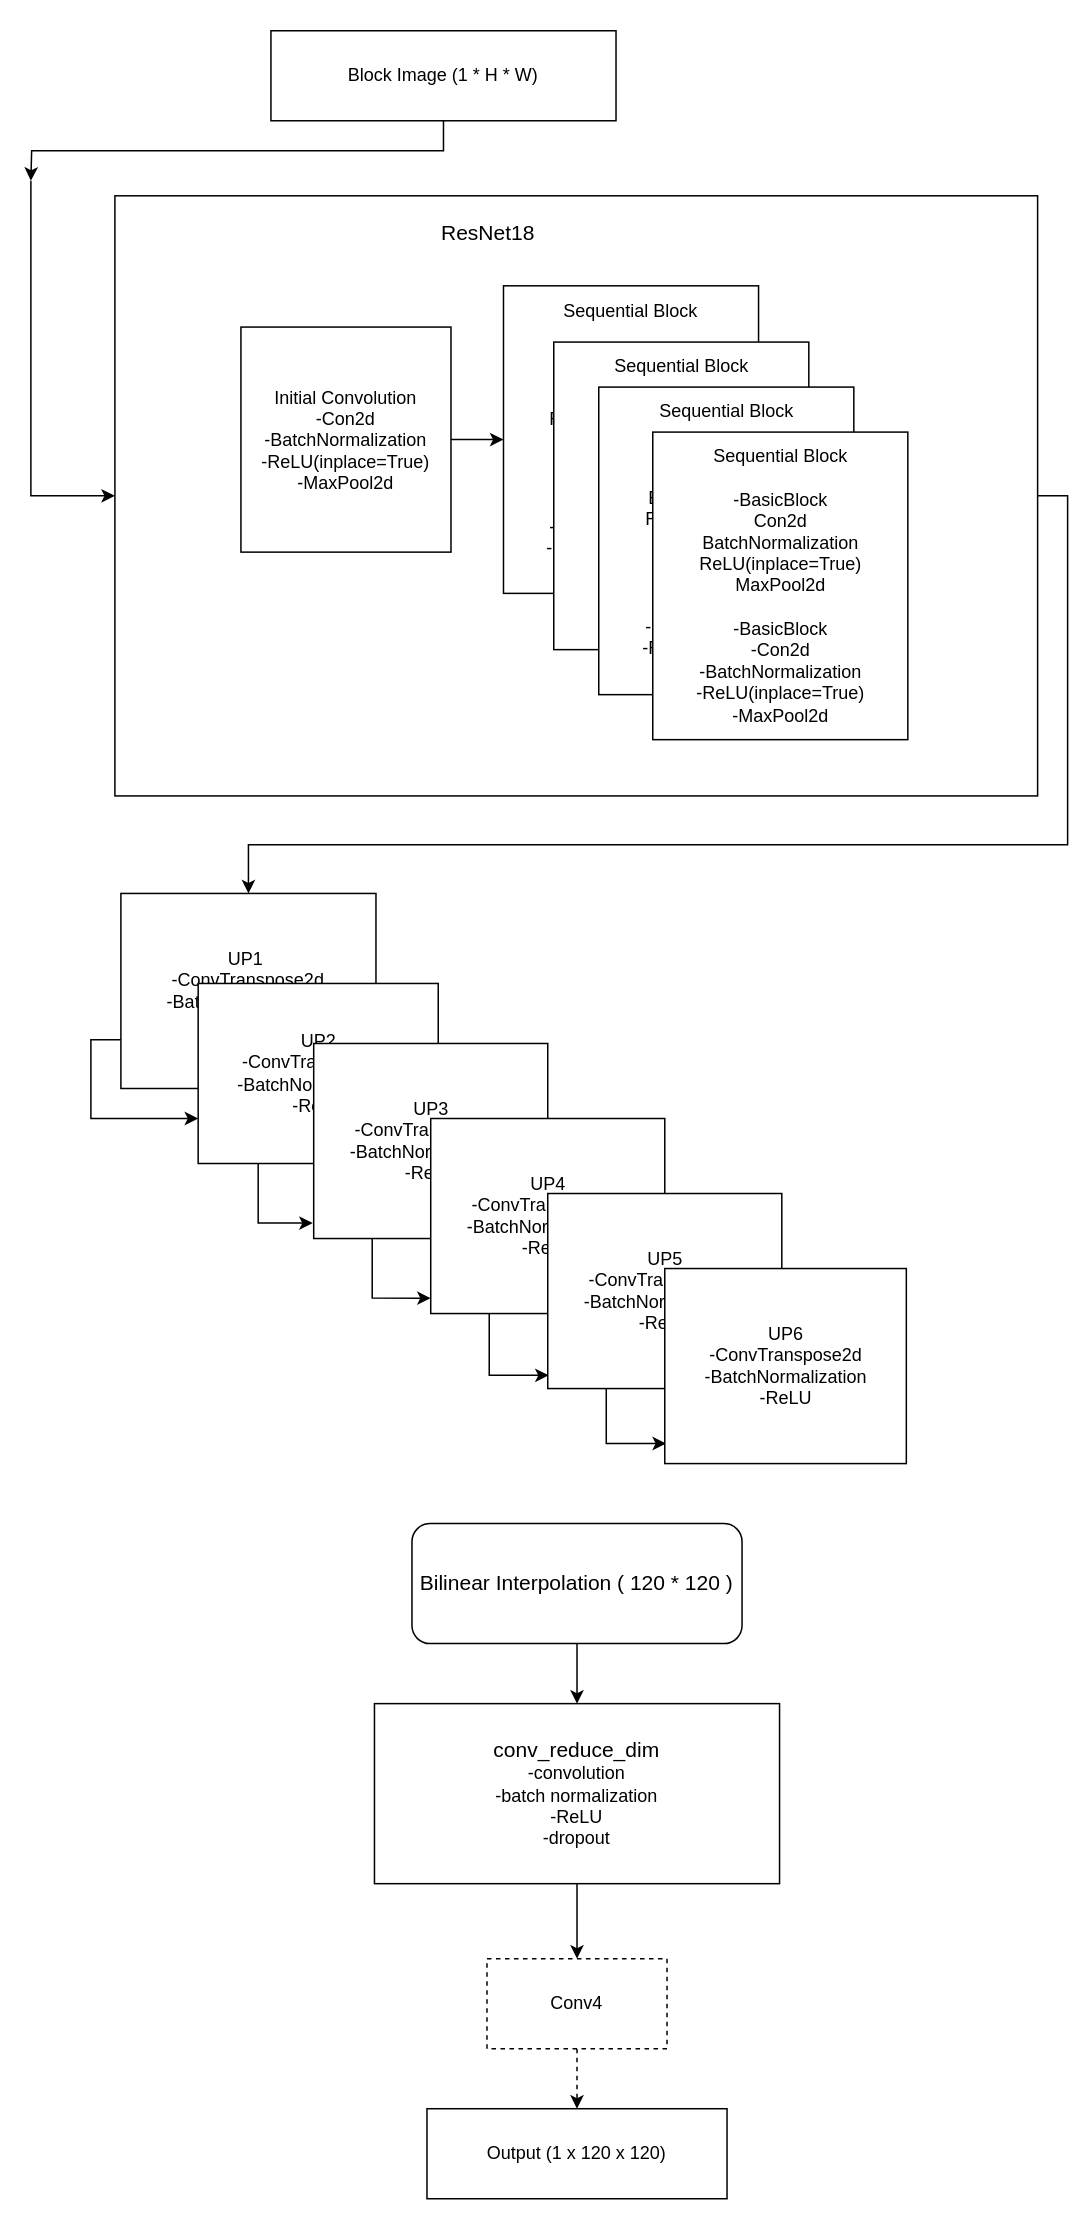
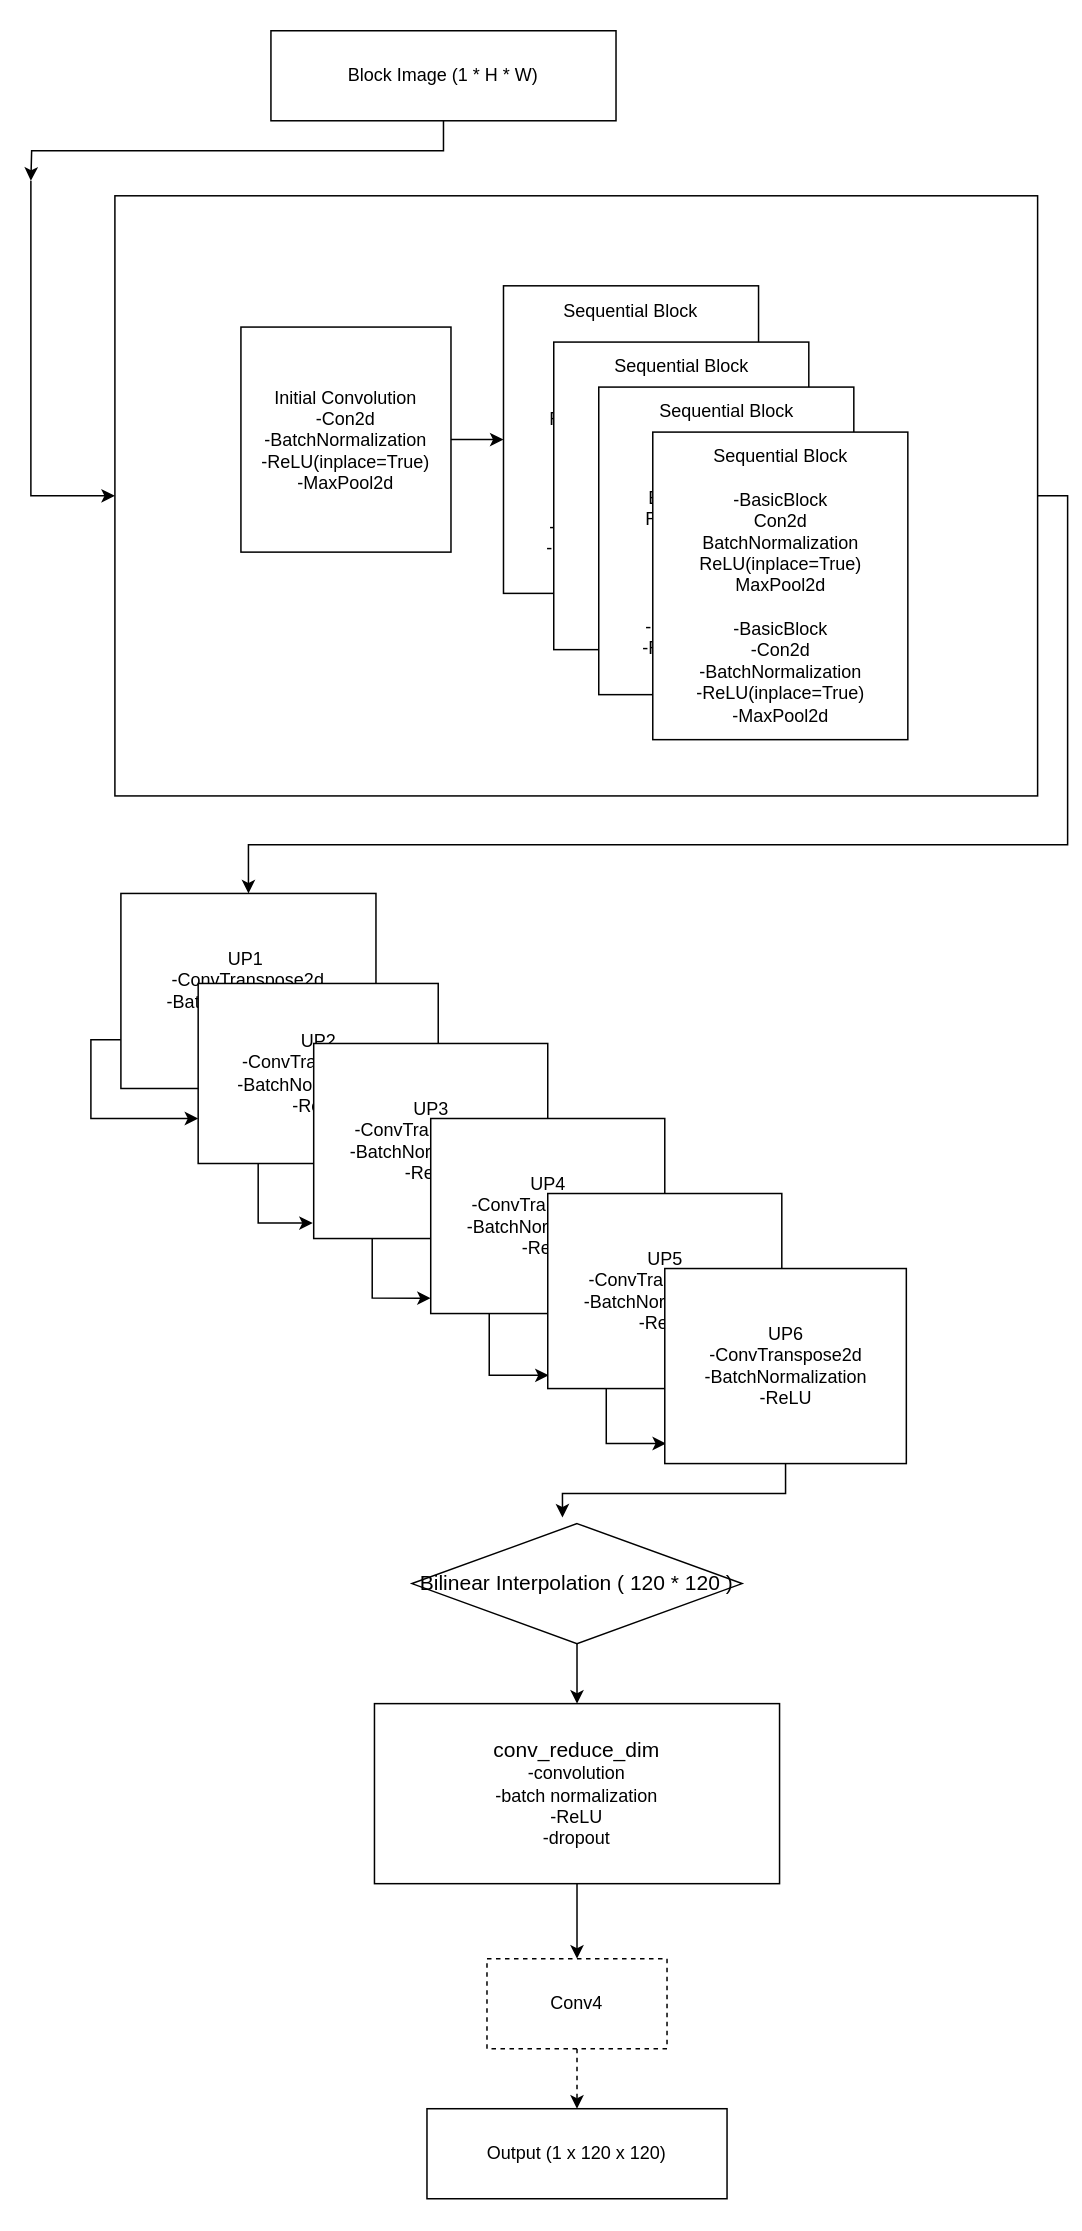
(488, 233) -> none
none -> (682, 1493)
(577, 1583) -> (577, 1583)
